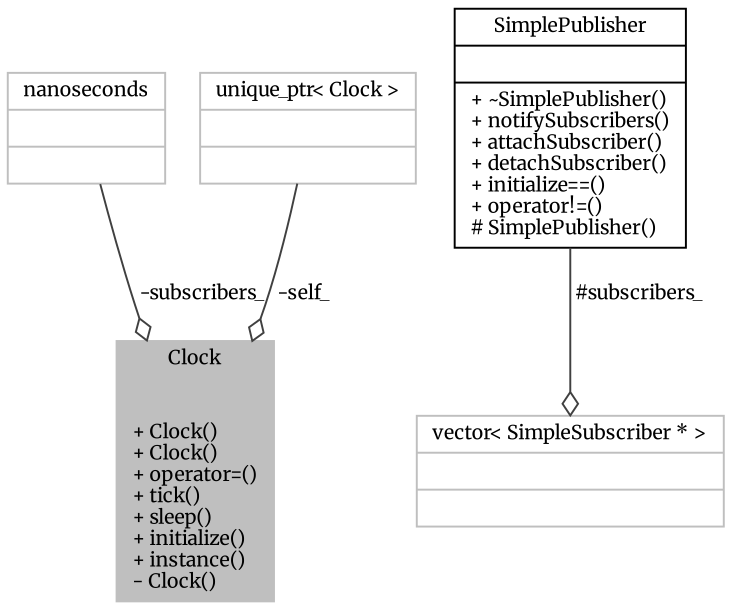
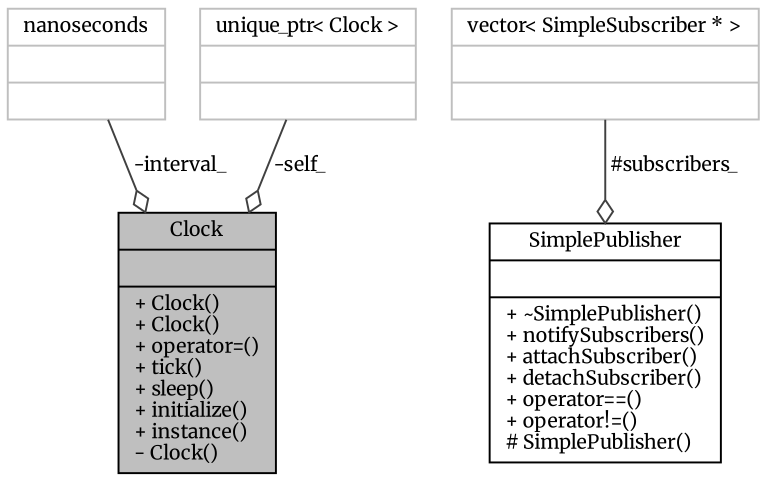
(538, 186) -> (574, 400)
(200, 294) -> (179, 166)
(570, 320) -> (605, 160)
(195, 471) -> (197, 343)
